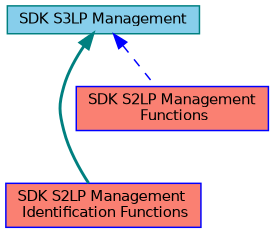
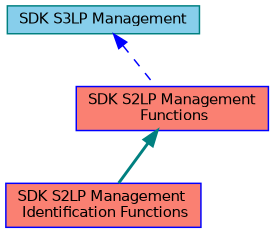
(61, 115) -> (133, 163)
